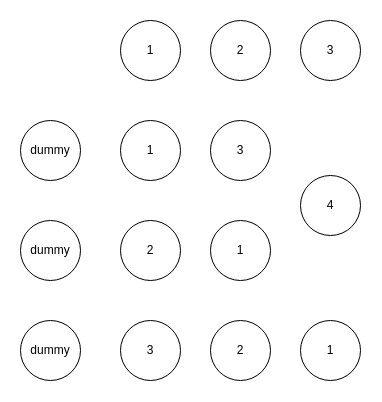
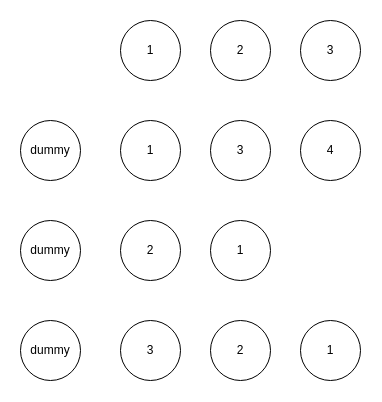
(331, 206) -> (331, 151)
